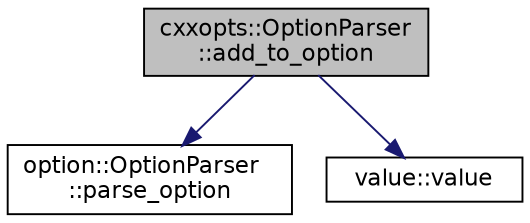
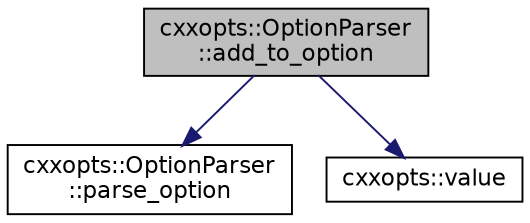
(150, 180) -> (150, 180)
(425, 180) -> (425, 180)
